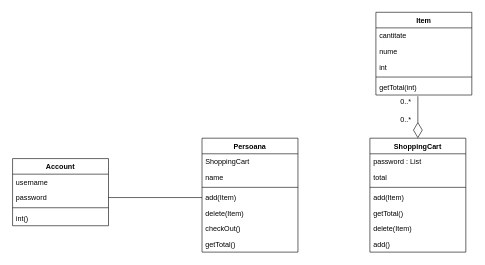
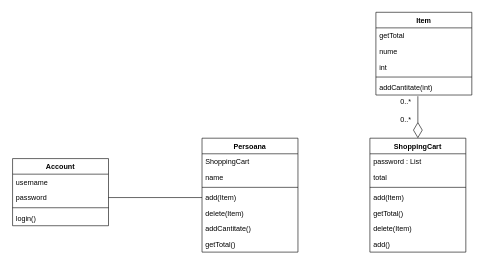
(396, 36) -> (394, 36)
(404, 88) -> (412, 88)
(25, 218) -> (28, 218)
(225, 229) -> (232, 229)
